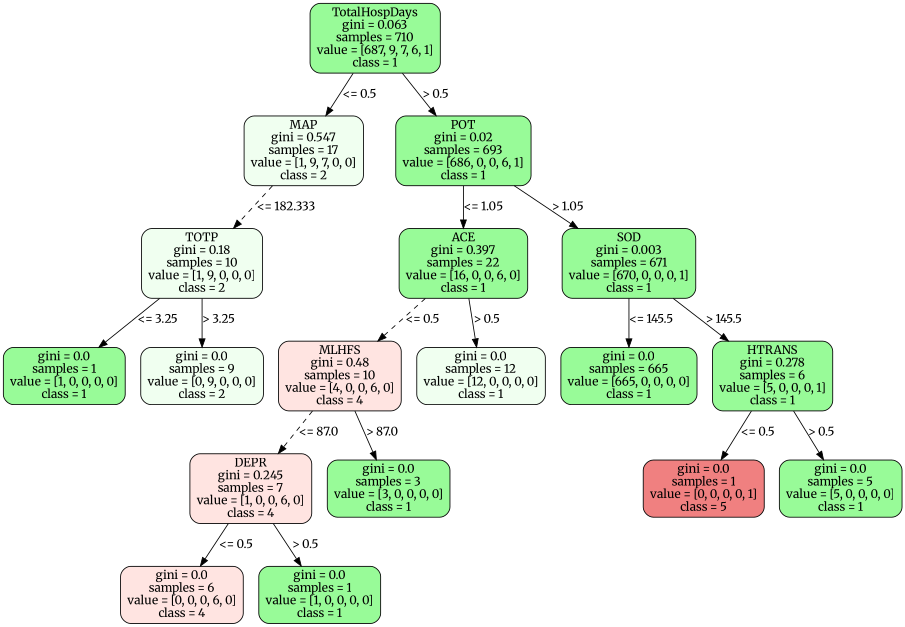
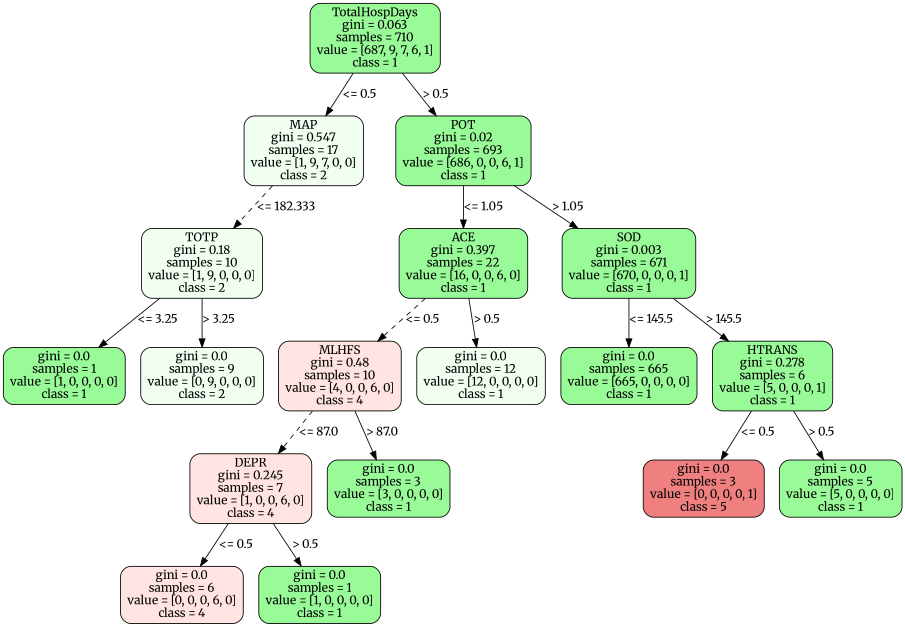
(704, 489) -> (704, 489)
